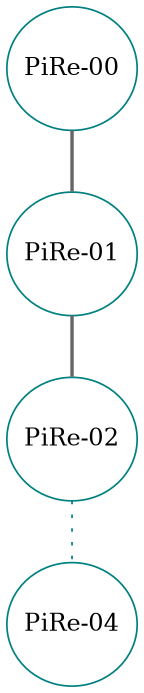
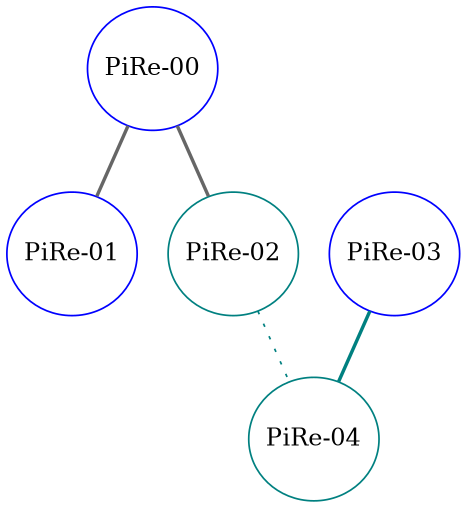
(72, 69) -> (153, 69)
(72, 254) -> (72, 254)
none -> (394, 254)
(72, 346) -> (193, 161)
